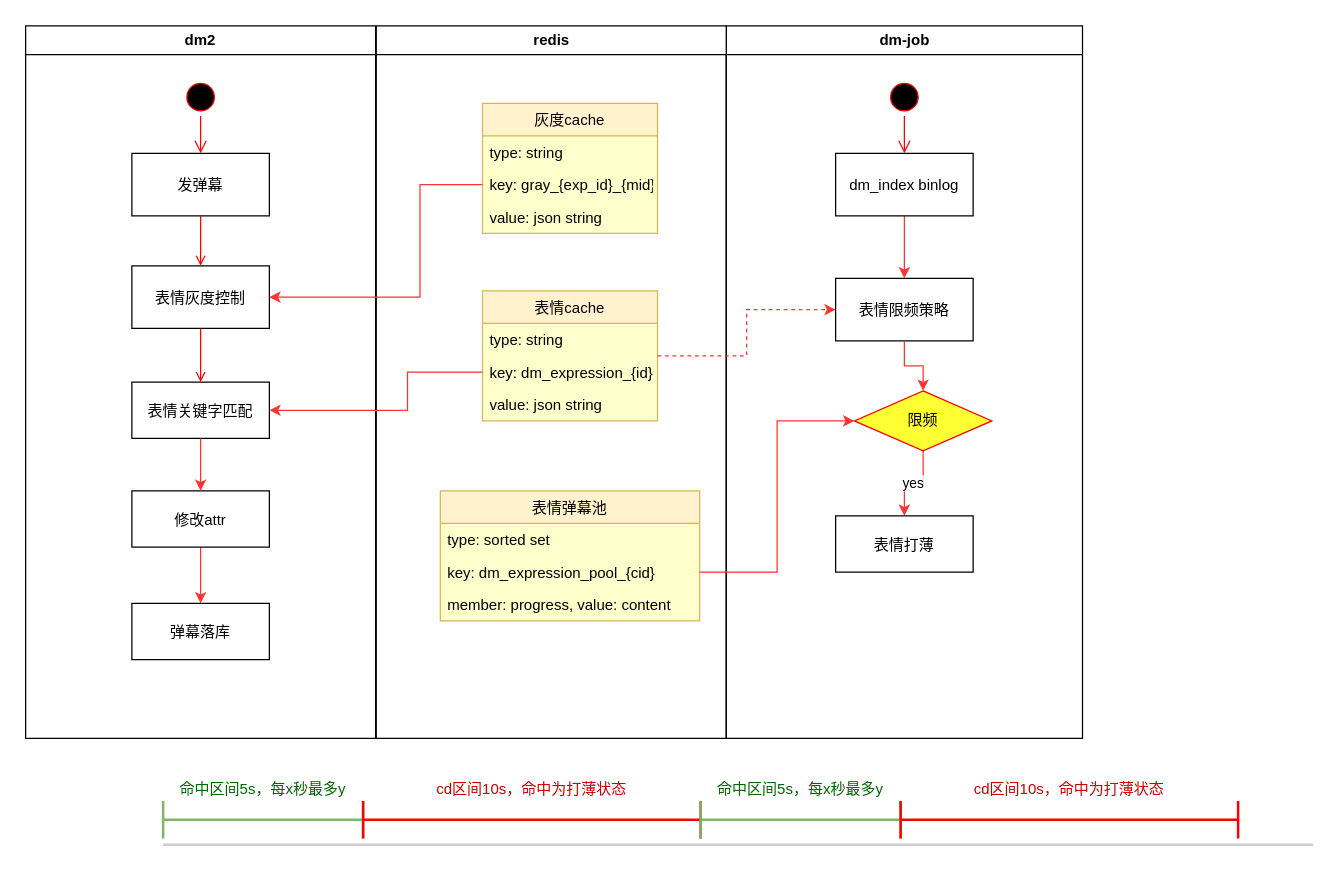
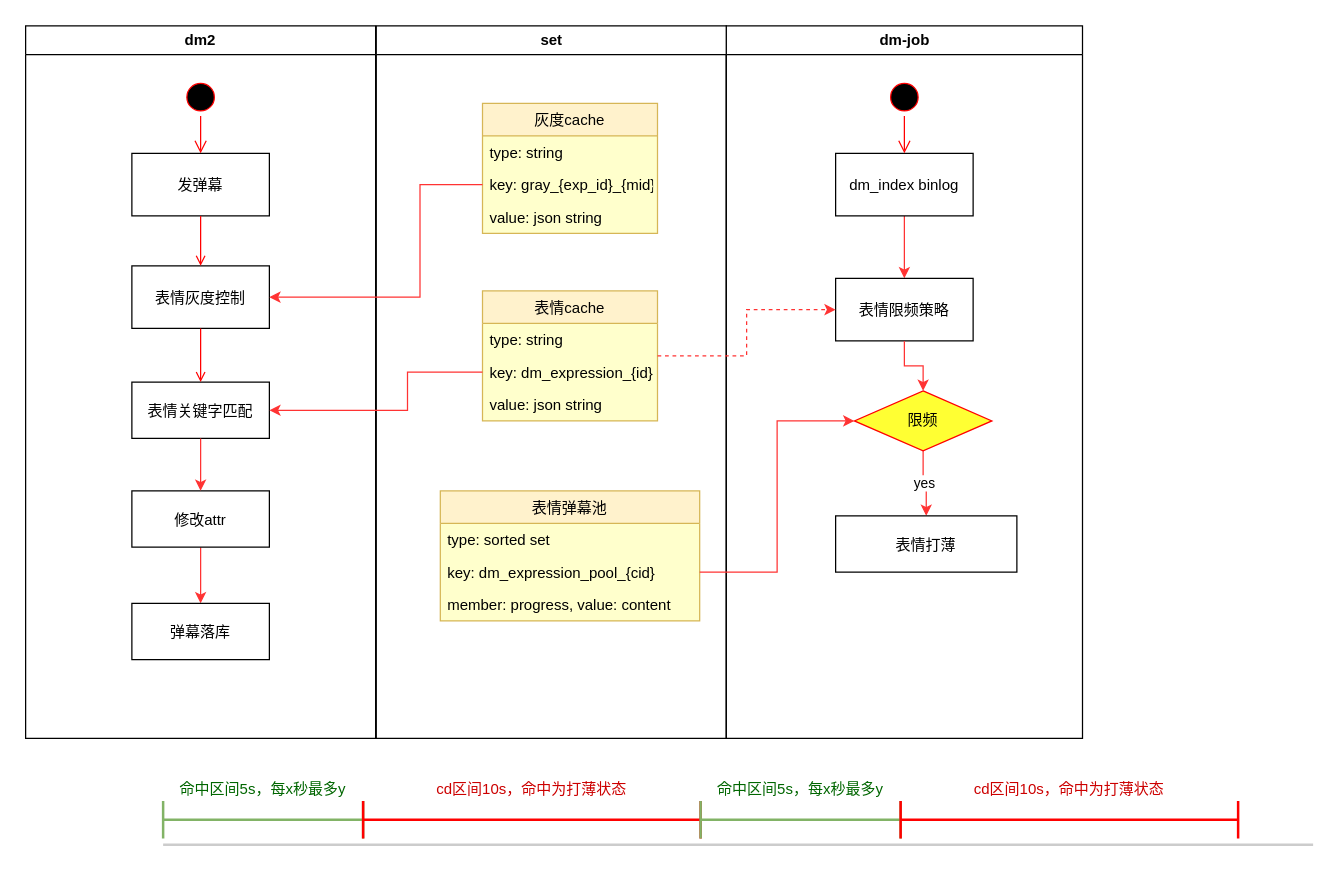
(552, 41) -> (552, 41)
(904, 544) -> (926, 544)
